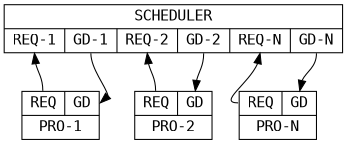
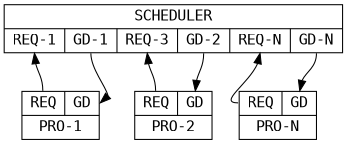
(147, 40) -> (147, 40)
